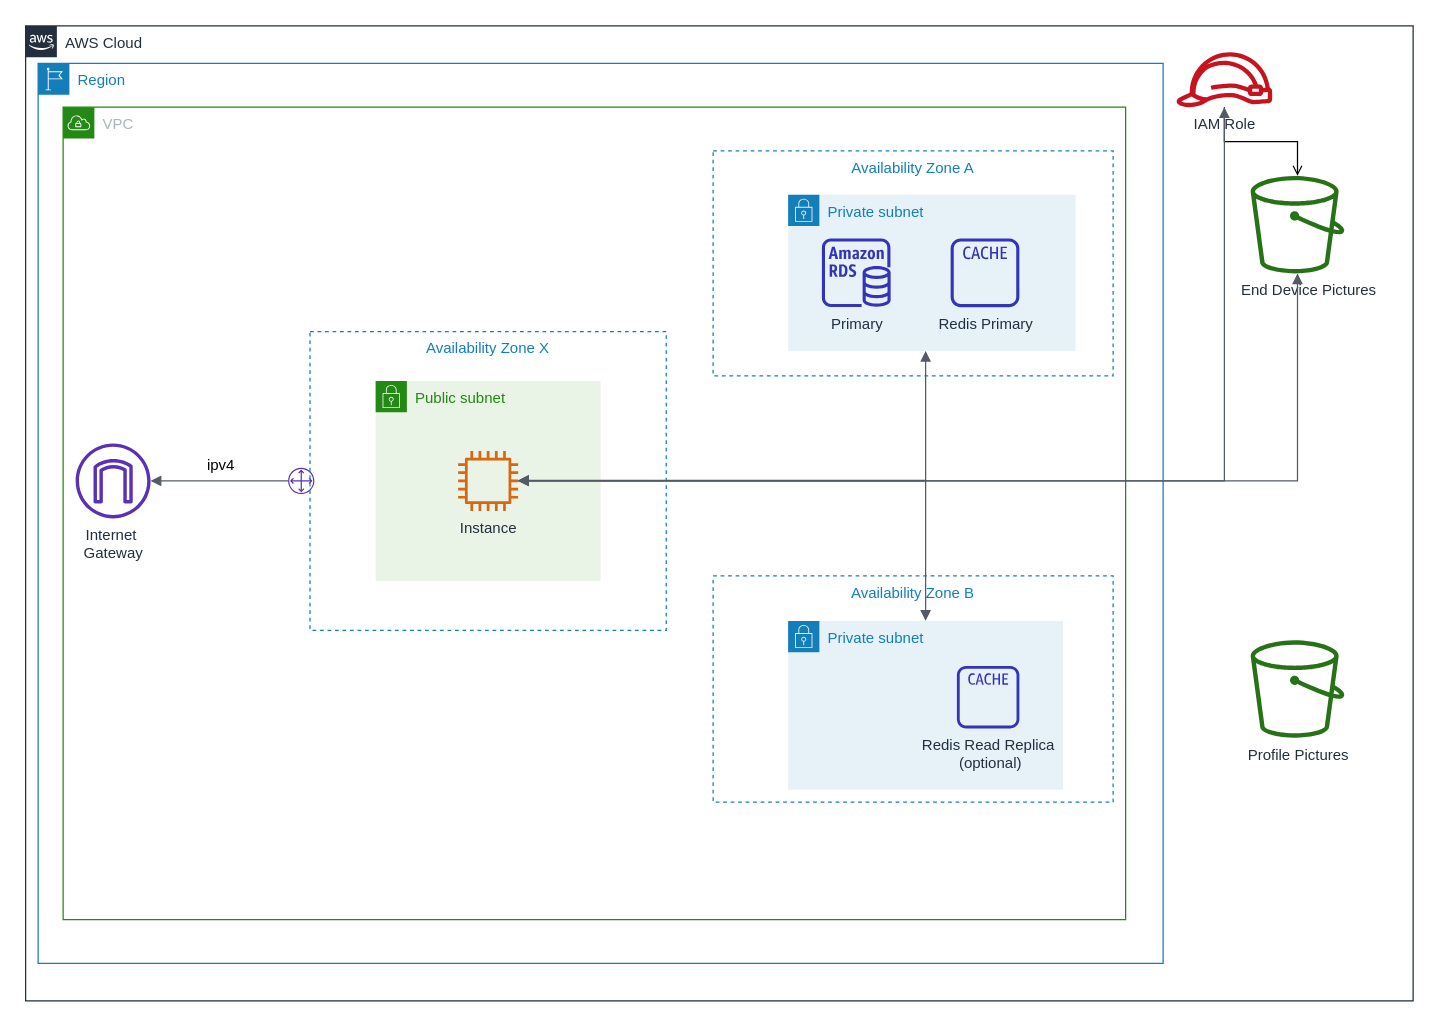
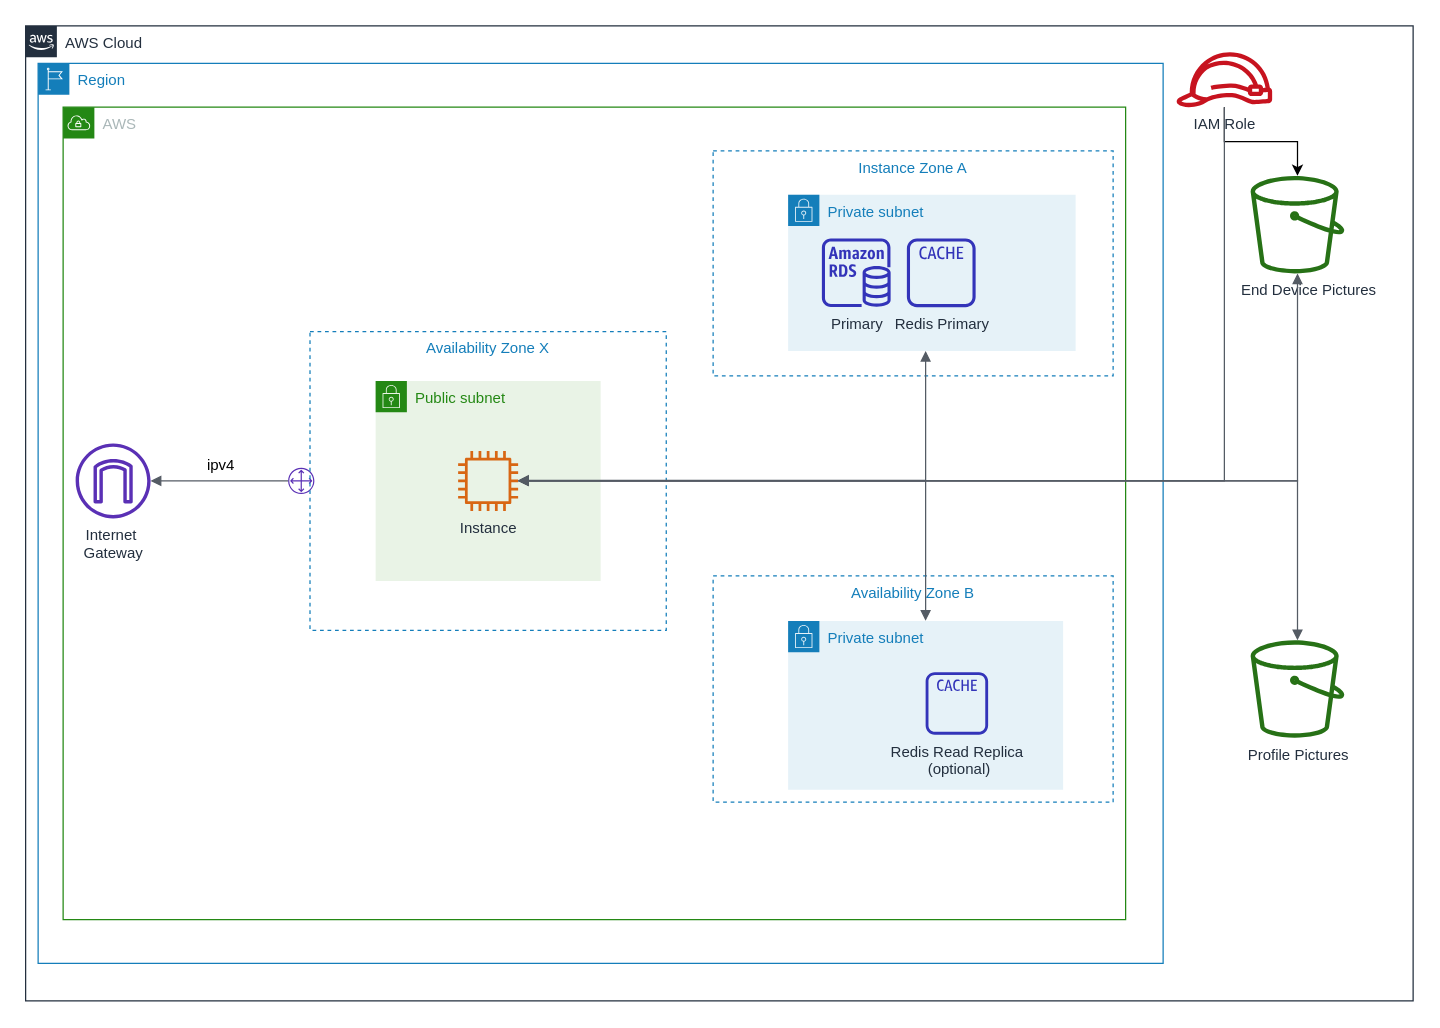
(116, 125) -> (116, 125)
(913, 168) -> (913, 168)
(1298, 168) -> (1298, 166)
(985, 273) -> (941, 273)
(1224, 478) -> (1224, 478)
none -> (1298, 555)
(988, 697) -> (957, 703)
